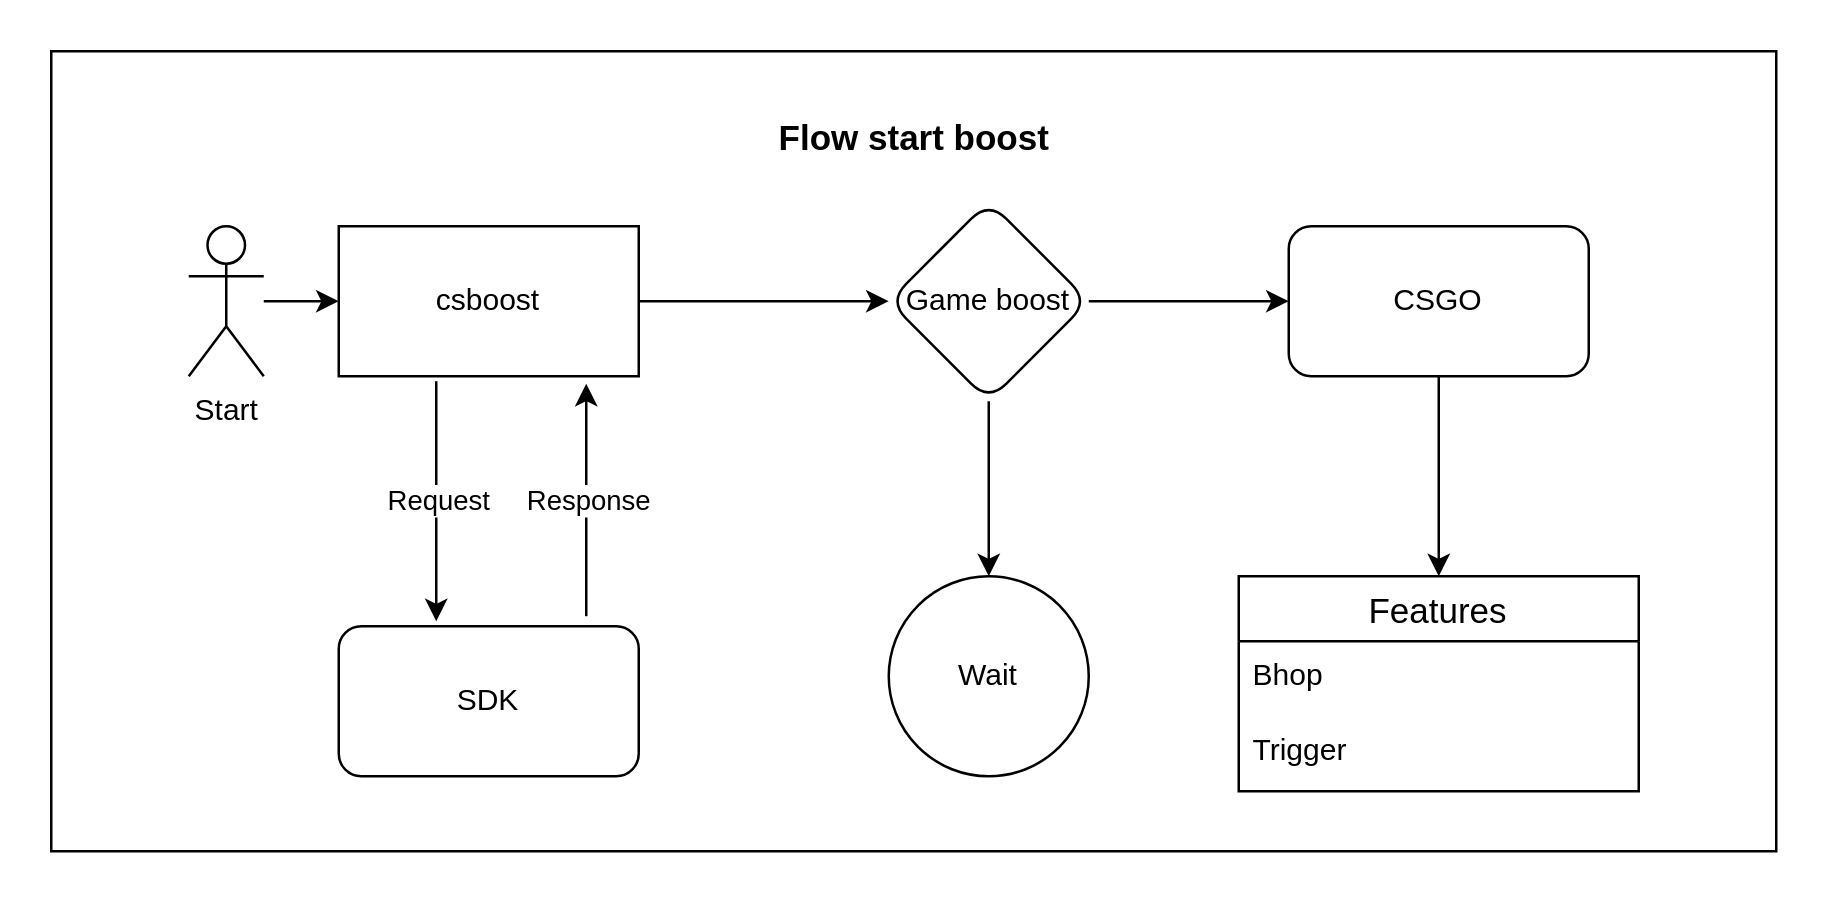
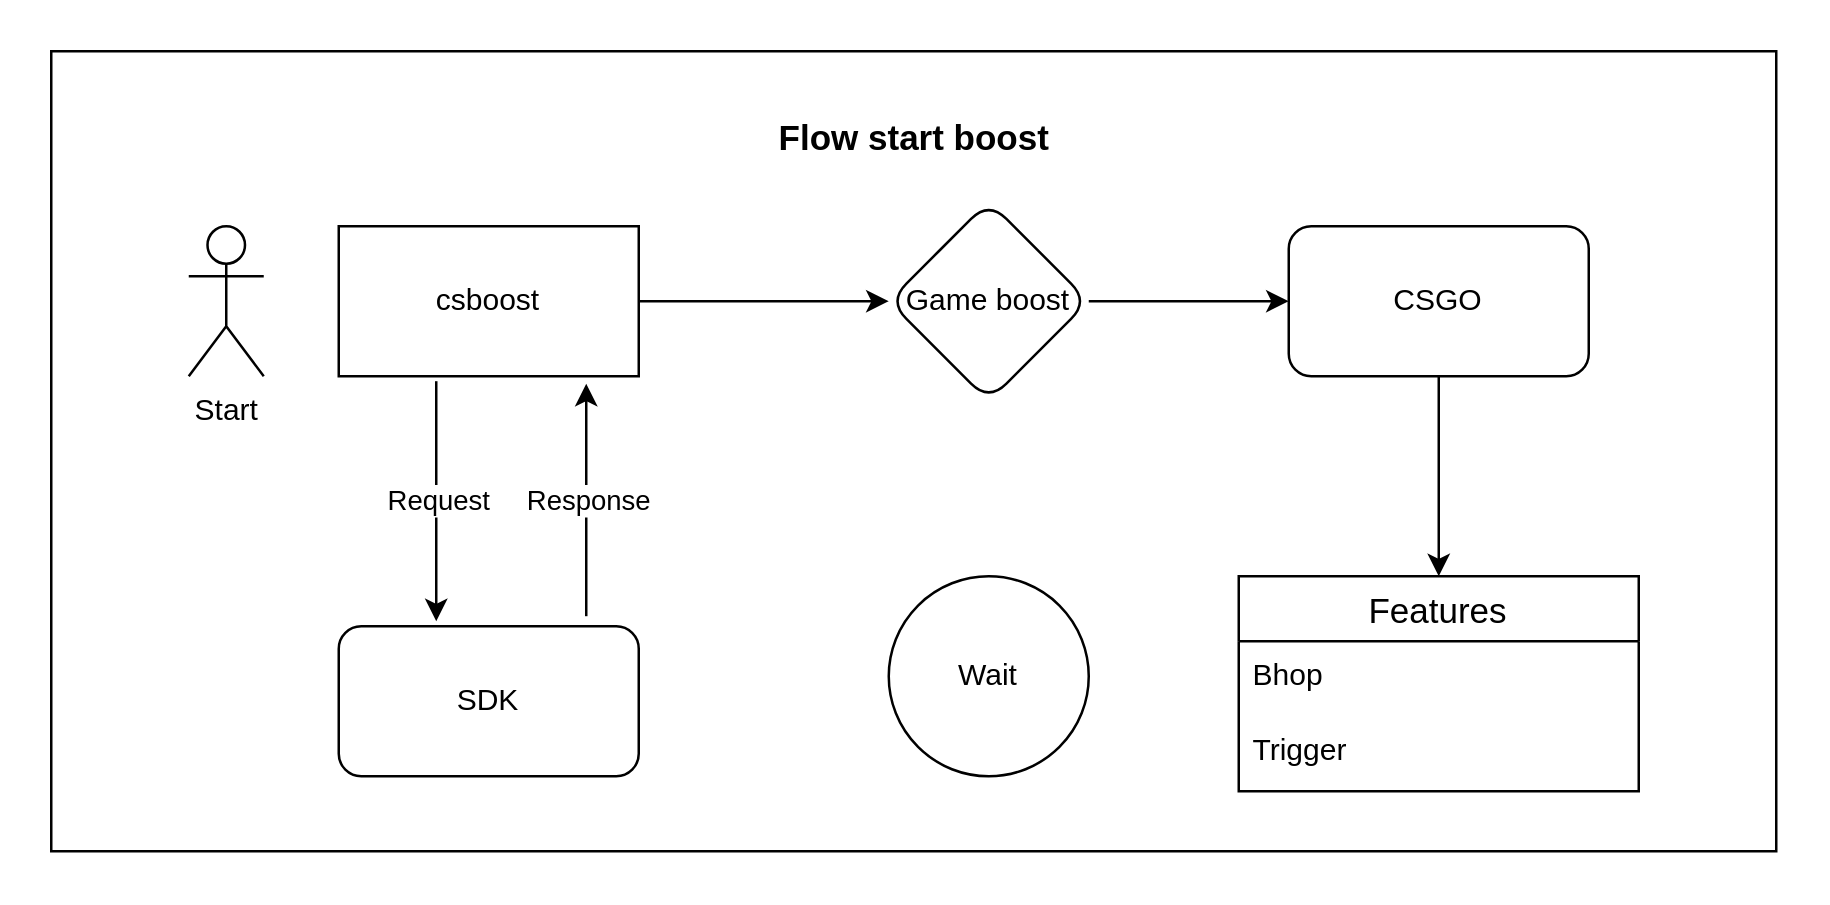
(310, 301) -> none
(989, 480) -> none
